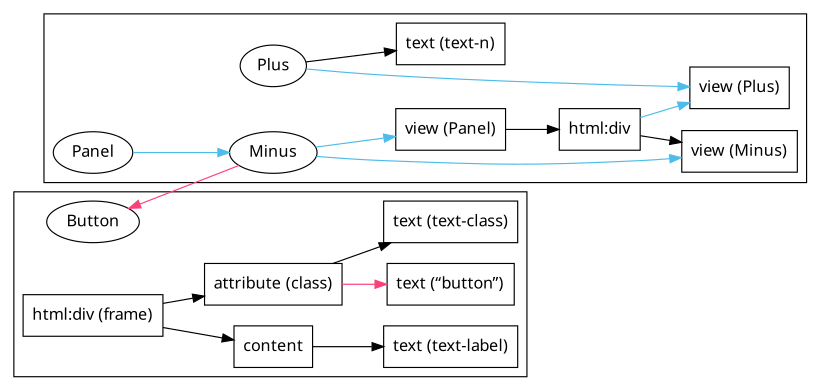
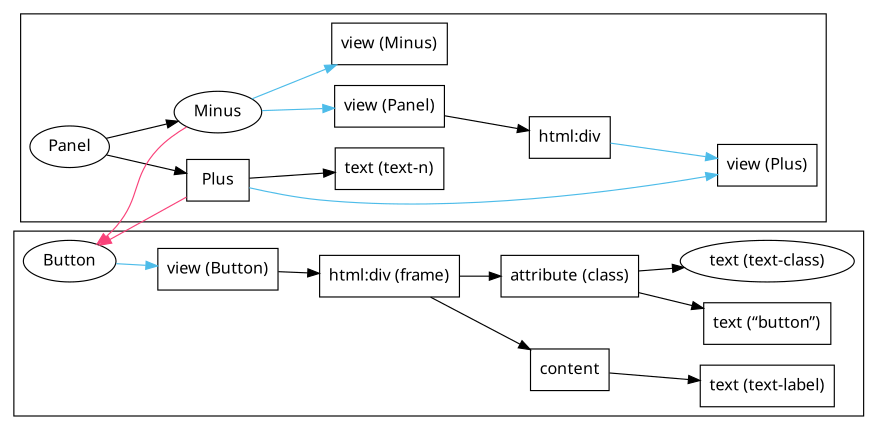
(273, 66) -> (218, 180)
(655, 138) -> none
(175, 153) -> (136, 131)
none -> (139, 162)
none -> (156, 214)
(451, 222) -> (767, 261)
none -> (218, 269)
(359, 284) -> (665, 299)
